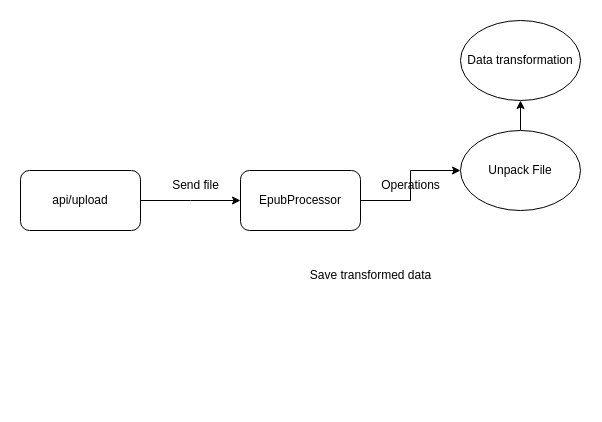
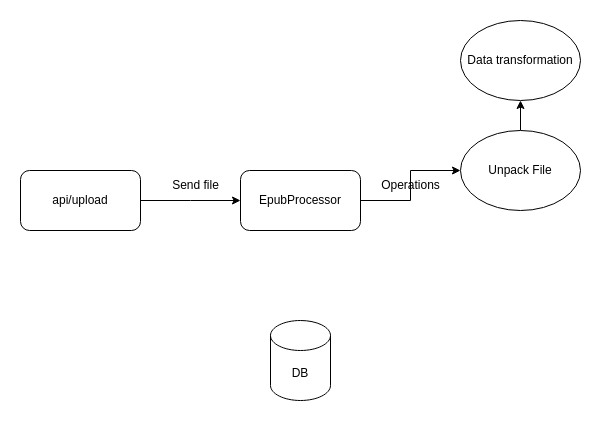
(371, 276) -> none
none -> (301, 361)
